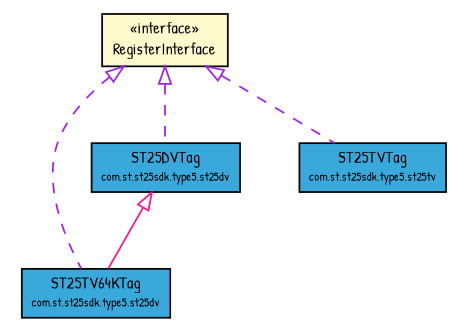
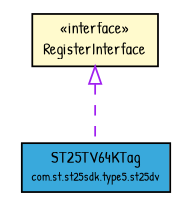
(165, 168) -> none
(373, 168) -> none
